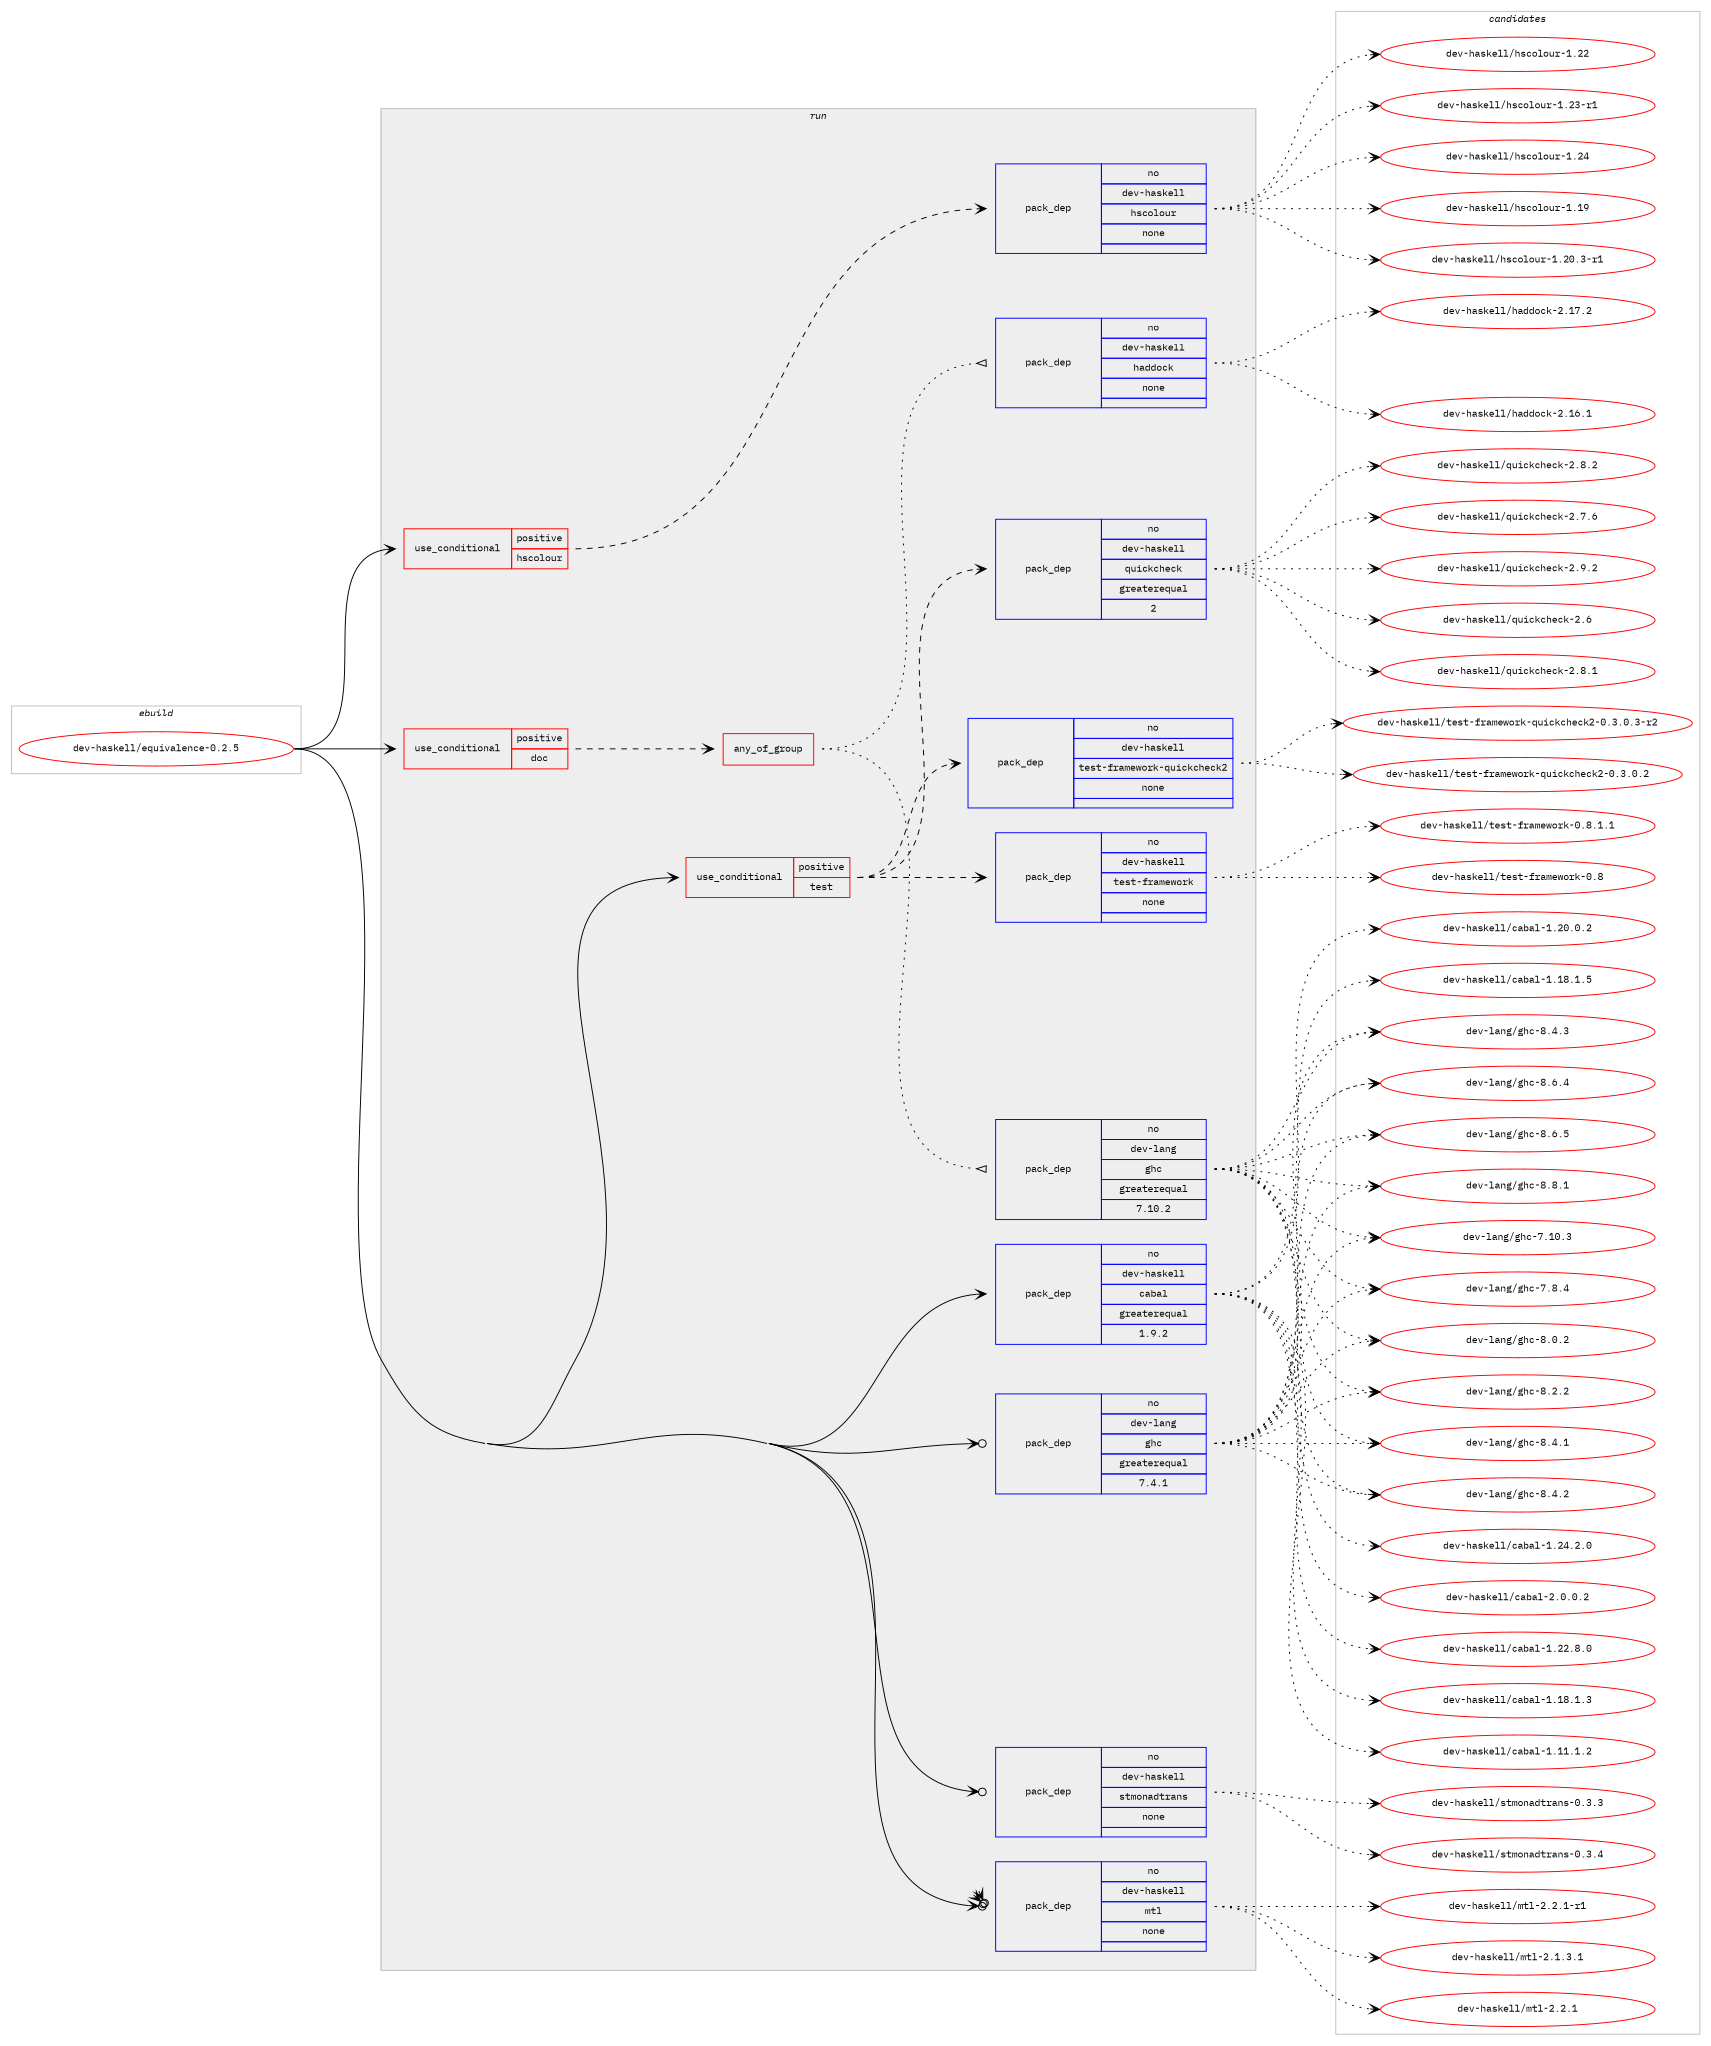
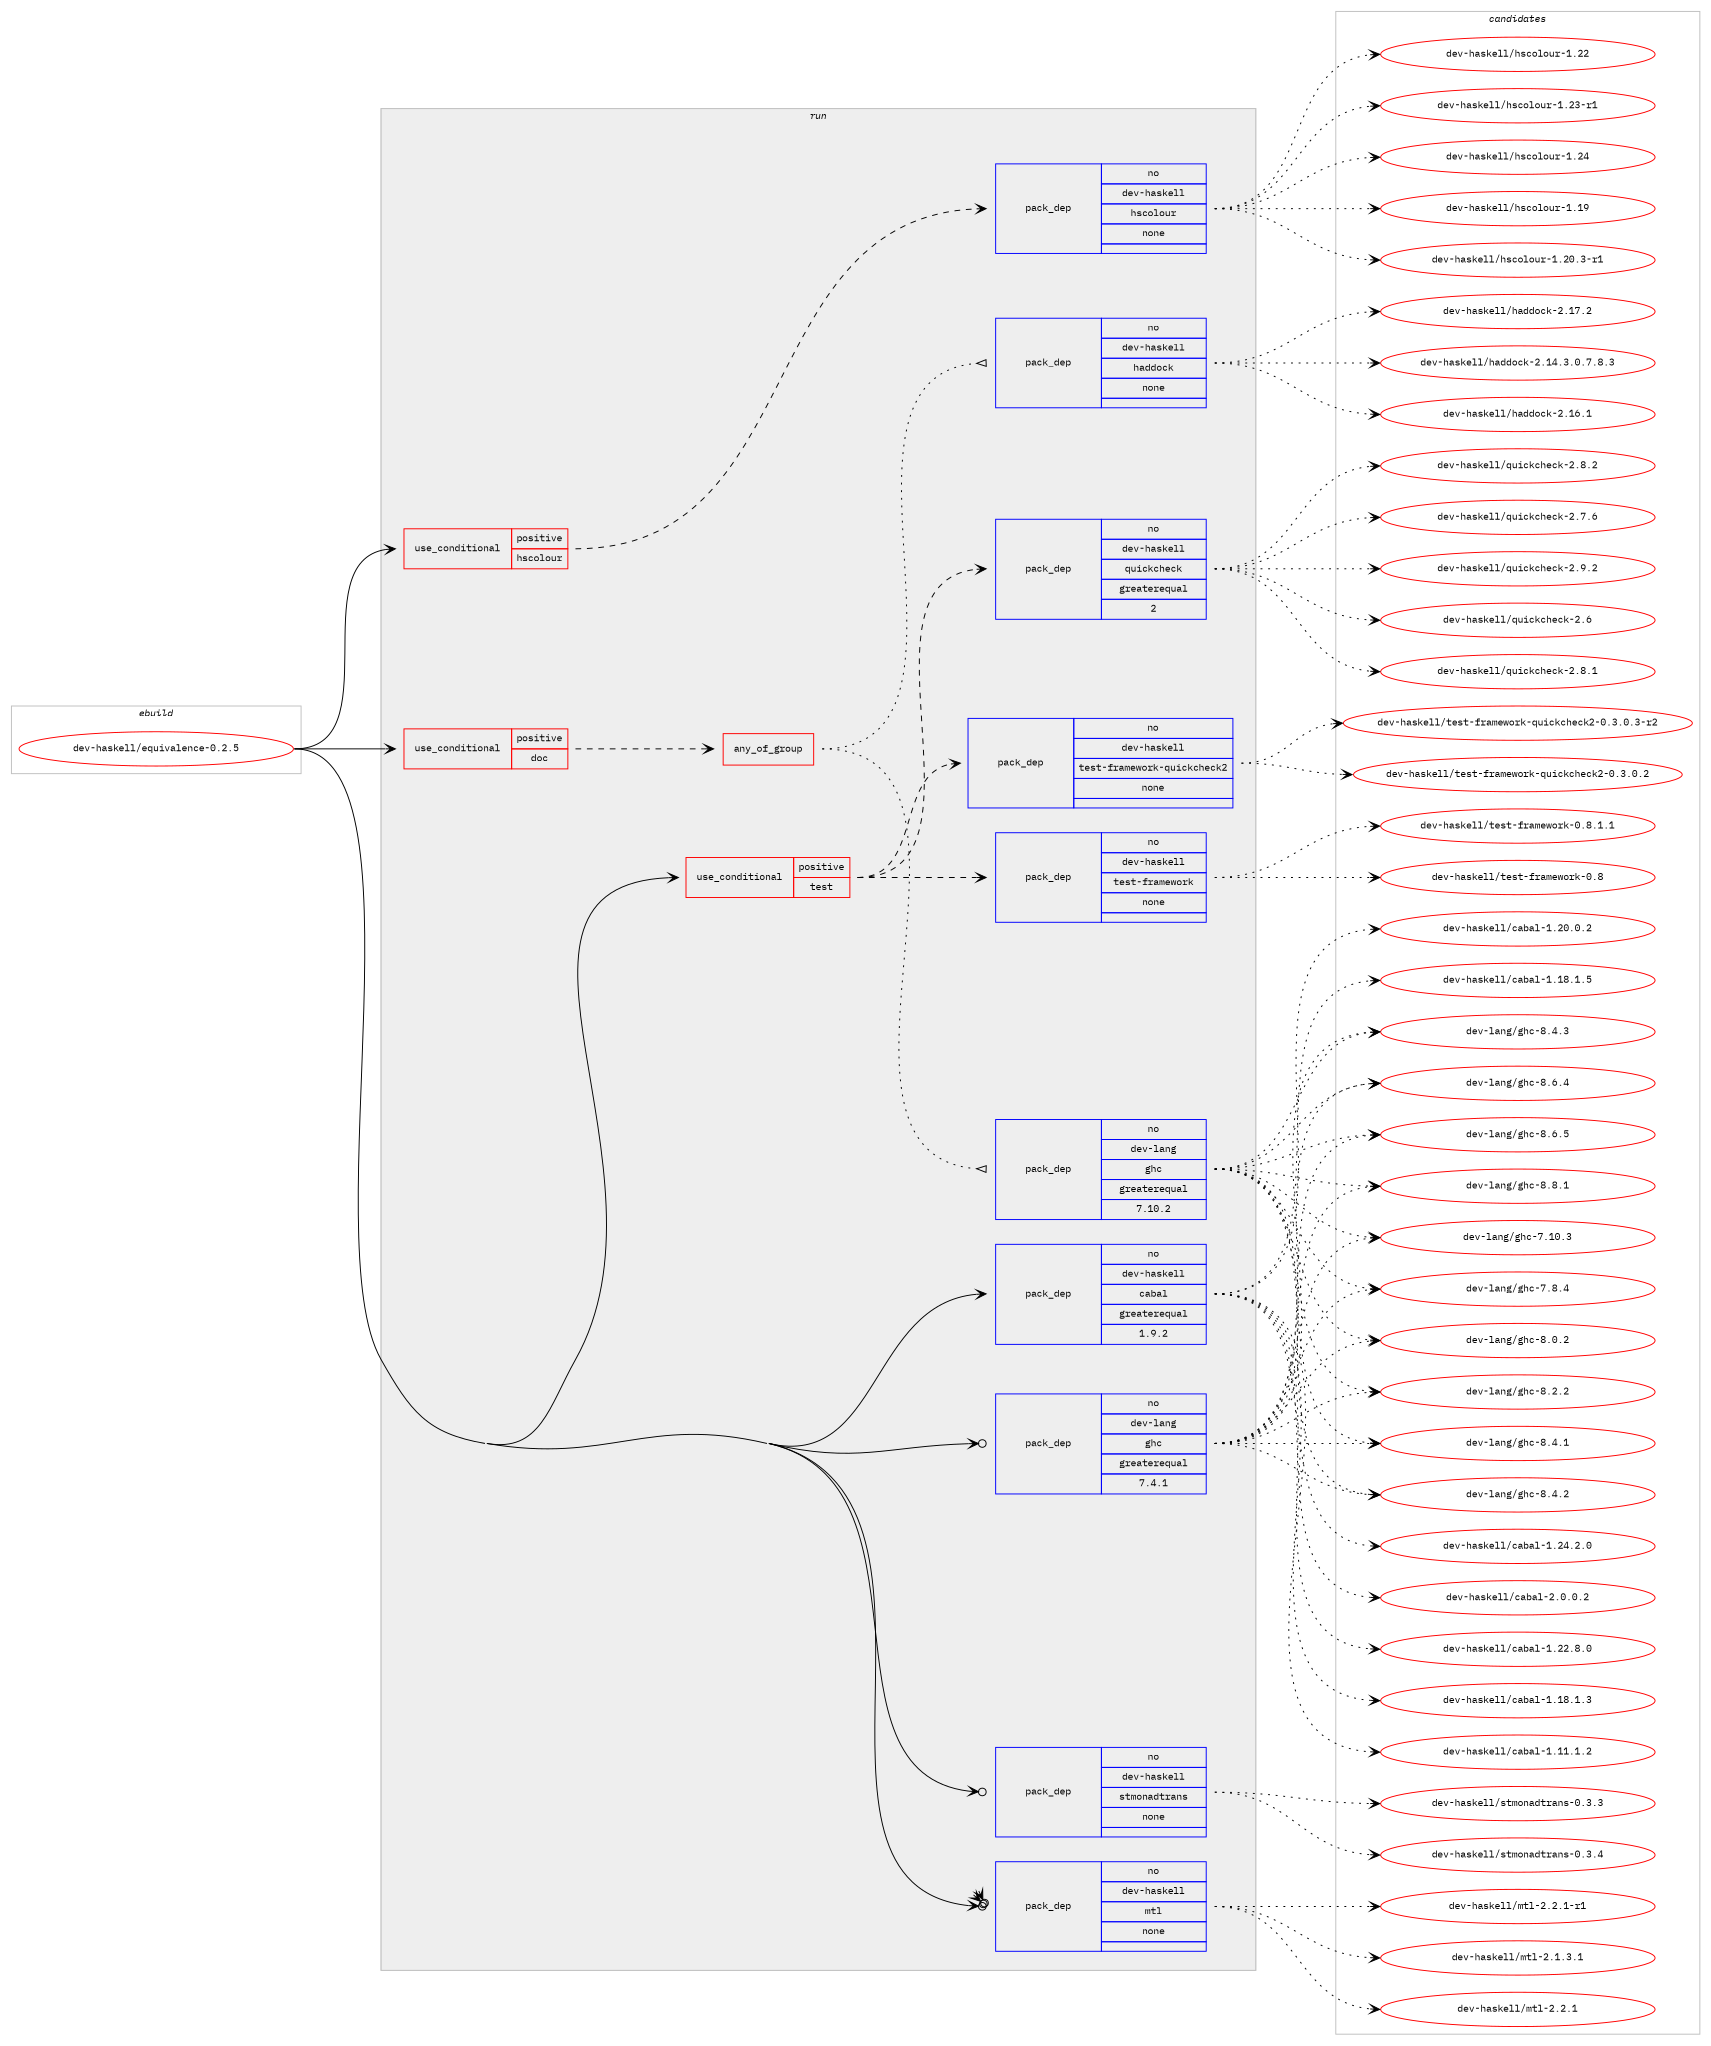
none -> (1518, 363)
